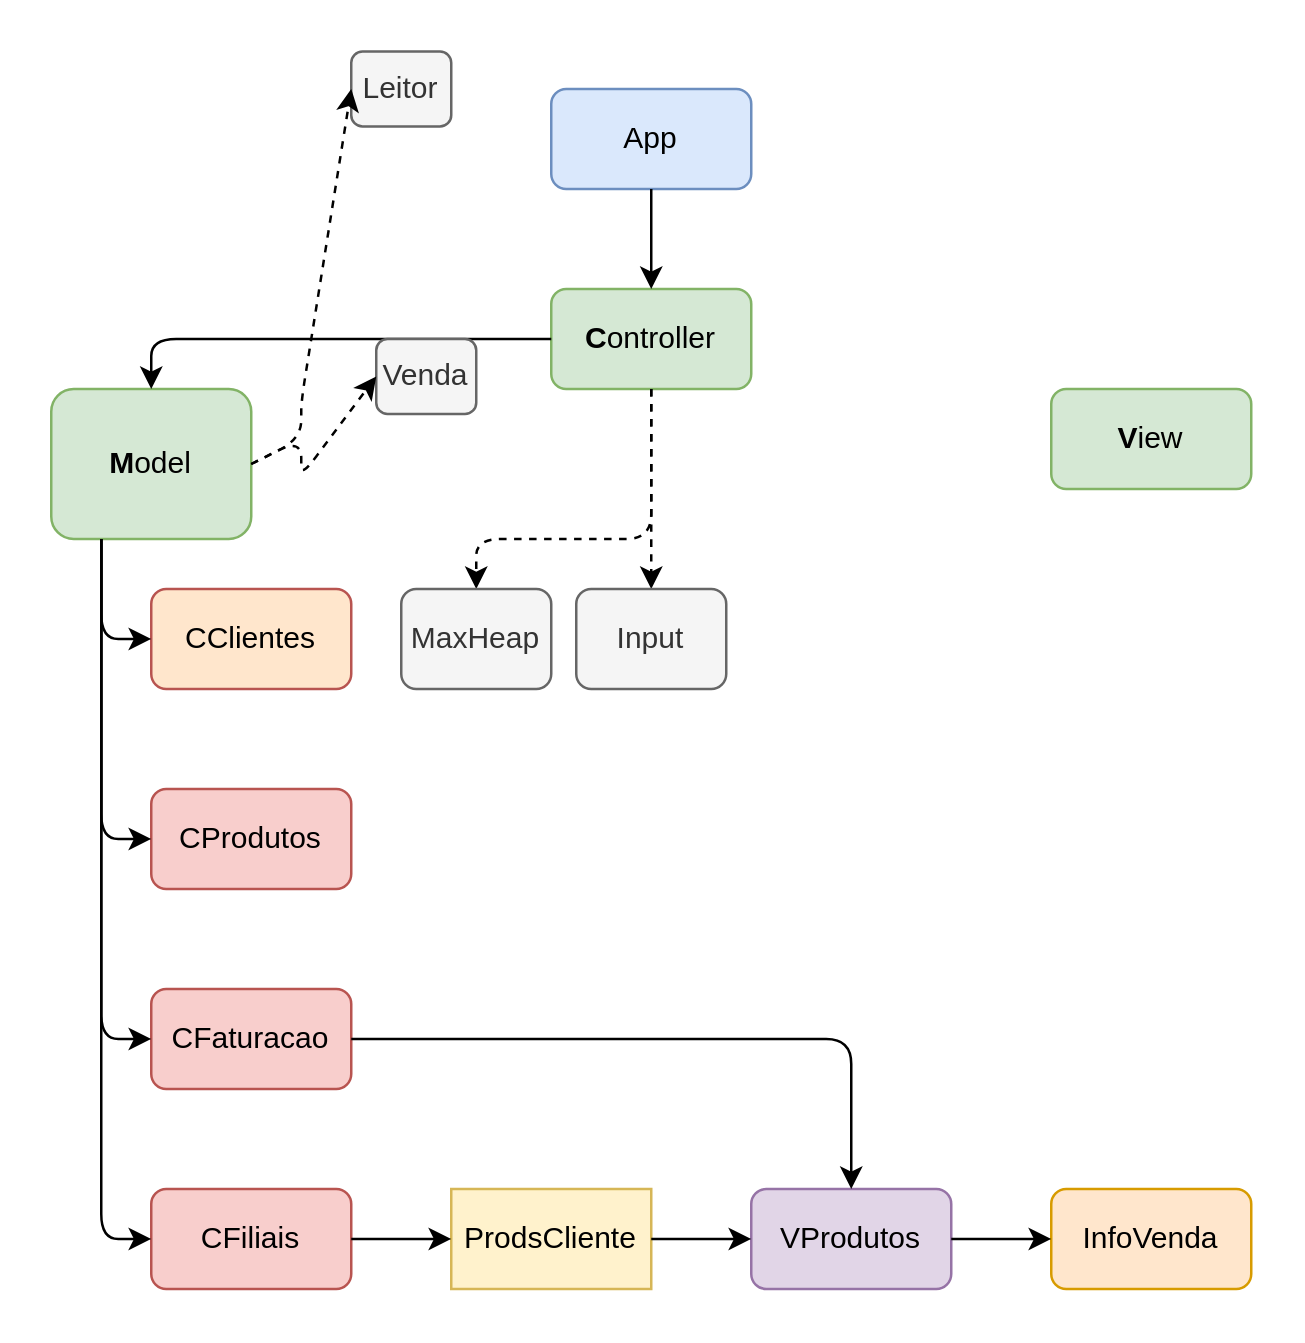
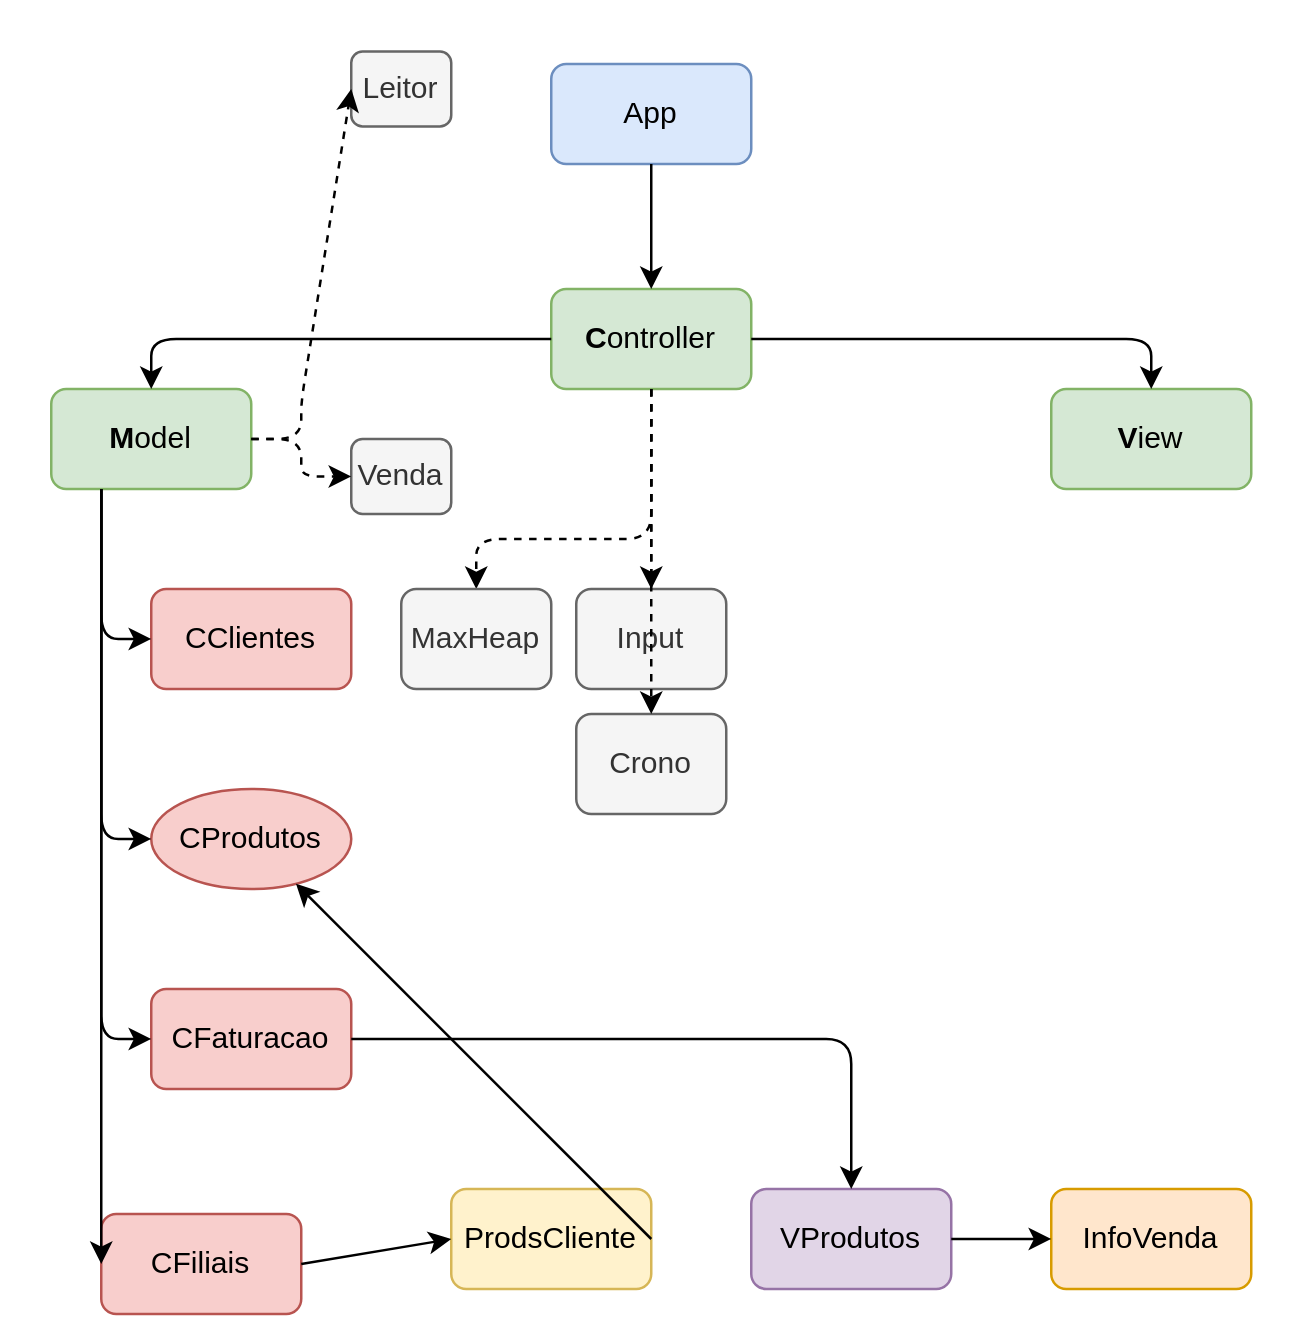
(651, 139) -> (651, 114)
none -> (961, 339)
(426, 376) -> (401, 476)
(151, 464) -> (151, 439)
(251, 639) -> (251, 639)
none -> (651, 643)
none -> (651, 764)
(251, 839) -> (251, 839)
(251, 1239) -> (201, 1264)
(551, 1239) -> (551, 1239)
(693, 1239) -> (554, 1141)
